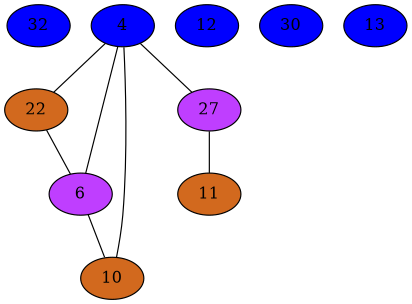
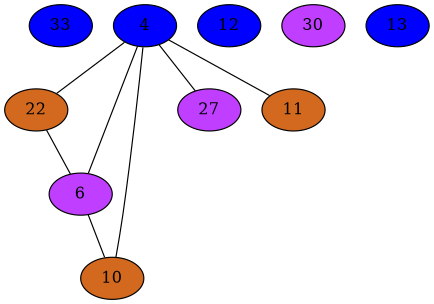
(39, 26) -> (61, 26)
(291, 26) -> (313, 26)
(209, 152) -> (219, 68)
